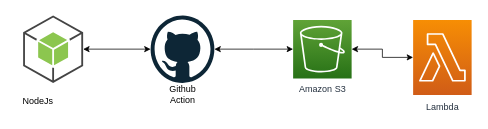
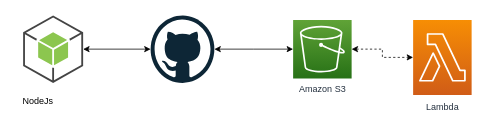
(382, 53) -> (382, 53)
(182, 94) -> none
